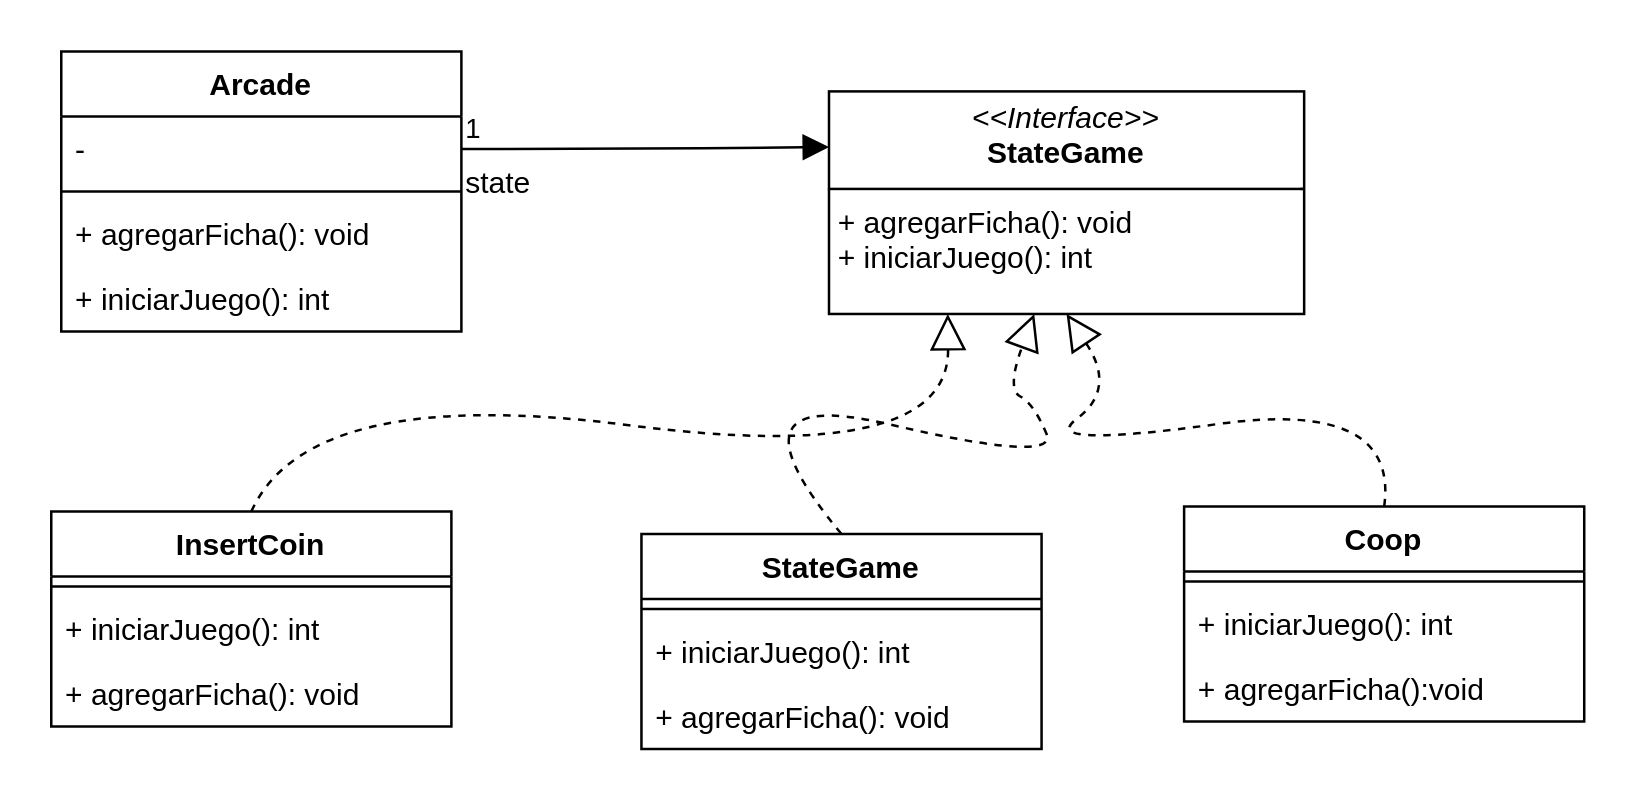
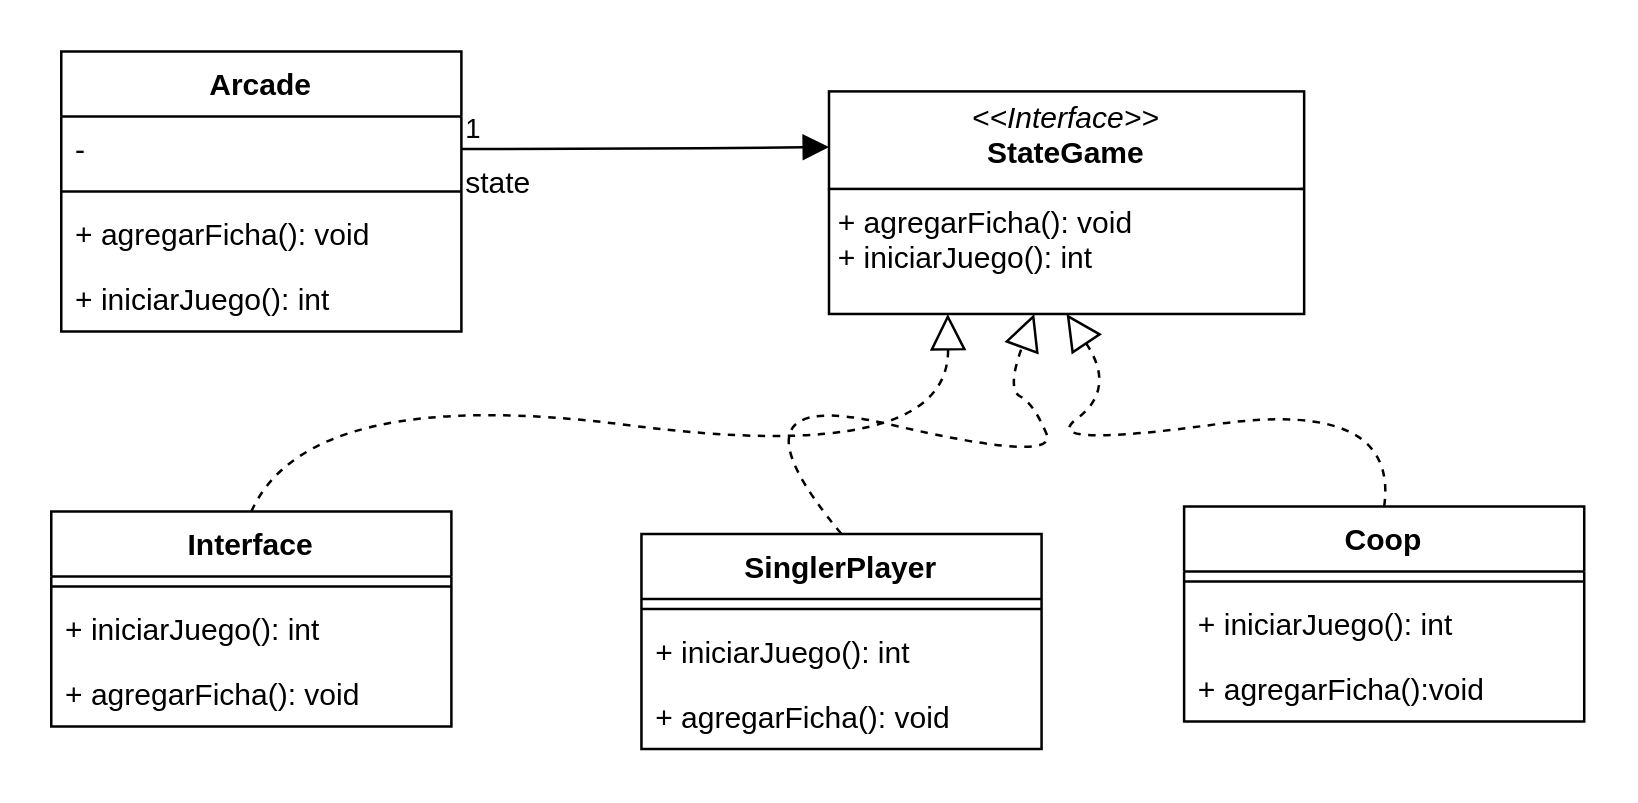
(251, 547) -> (251, 547)
(841, 569) -> (841, 569)
